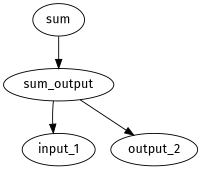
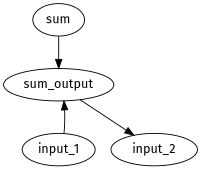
(53, 112) -> (65, 122)
(154, 150) -> (154, 150)
